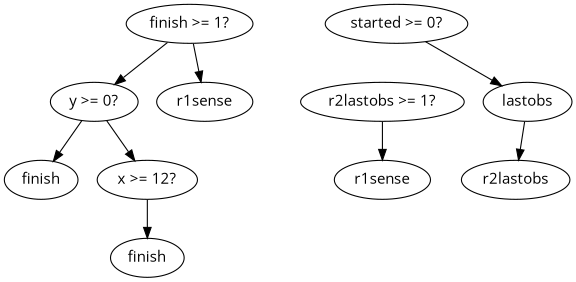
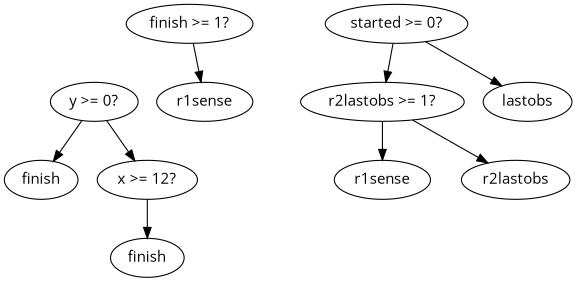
none -> (390, 58)
(145, 60) -> none
(522, 136) -> (446, 139)
